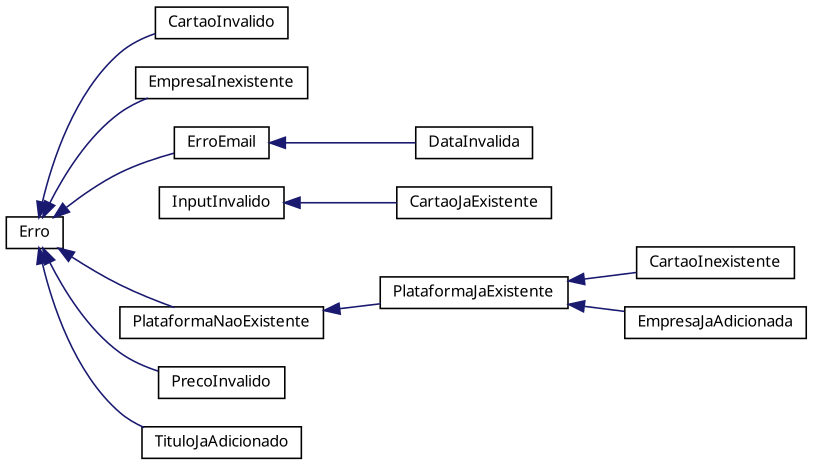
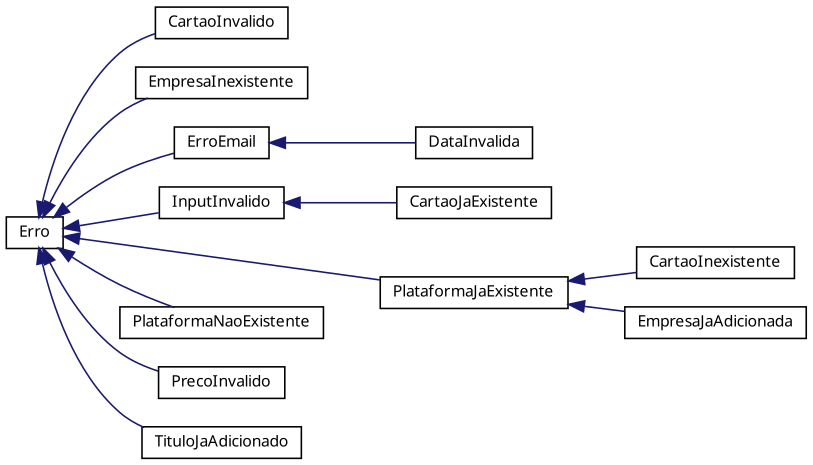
none -> (119, 219)
(360, 306) -> (230, 259)
